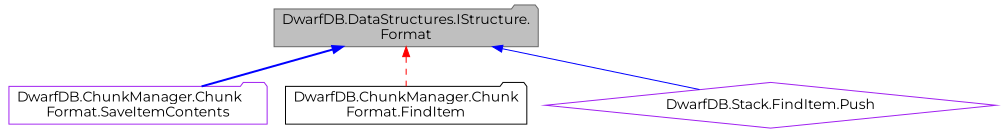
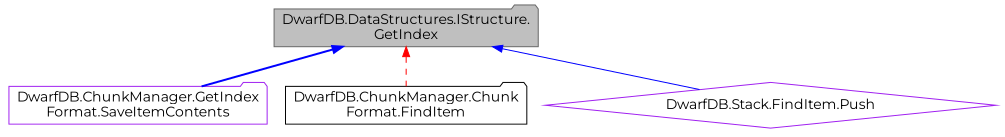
(406, 28) -> (406, 28)
(138, 105) -> (138, 105)
